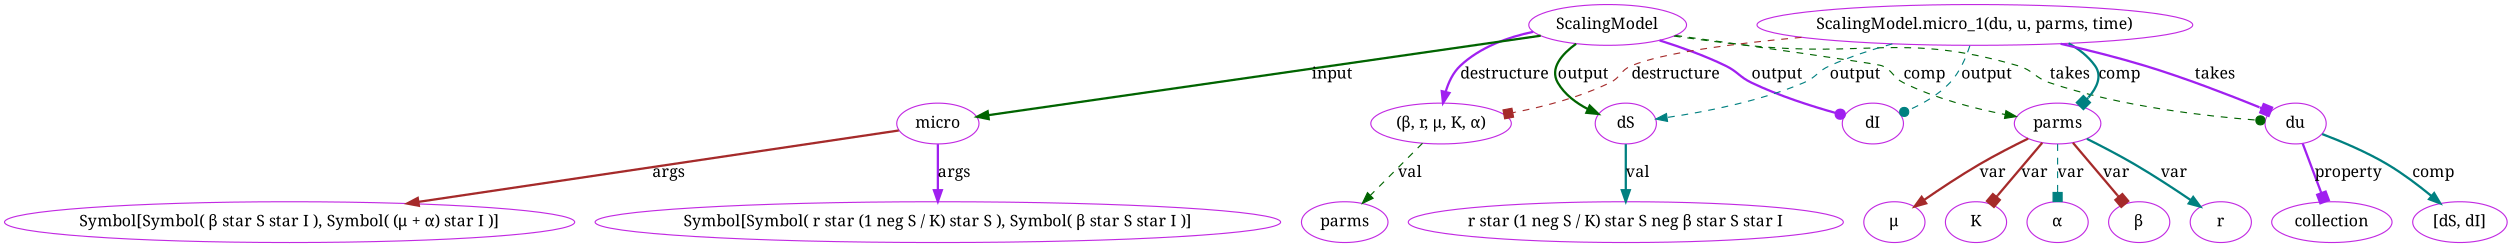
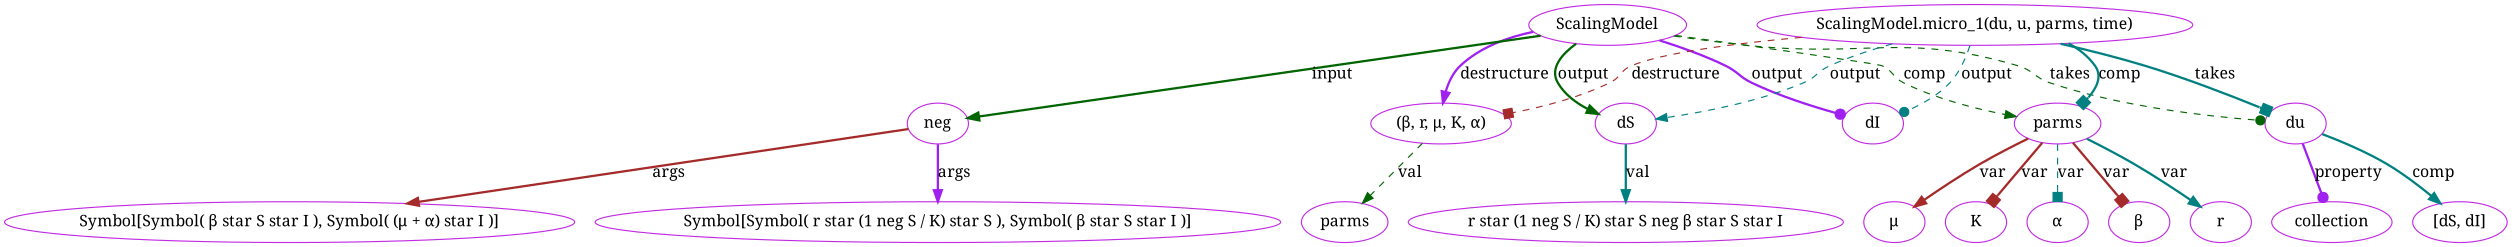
(2162, 71) -> (2162, 71)
(938, 124) -> (938, 124)
(2312, 167) -> (2312, 168)
